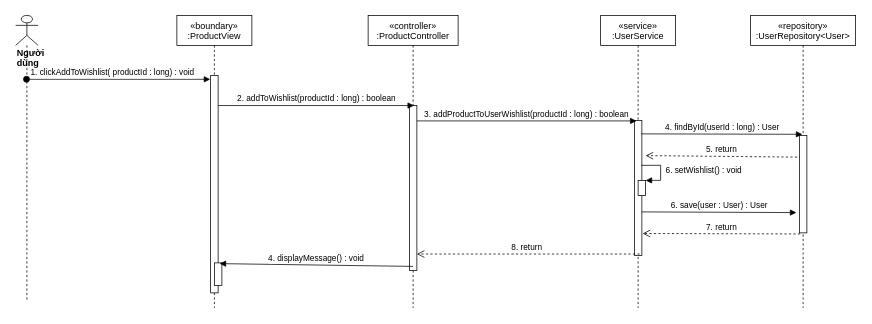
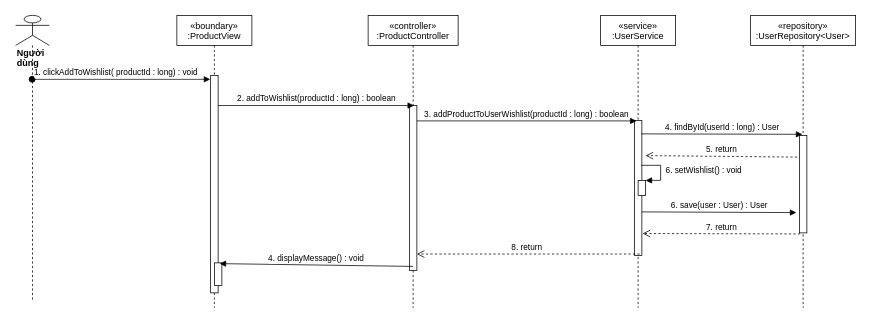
(27, 158) -> (32, 158)
